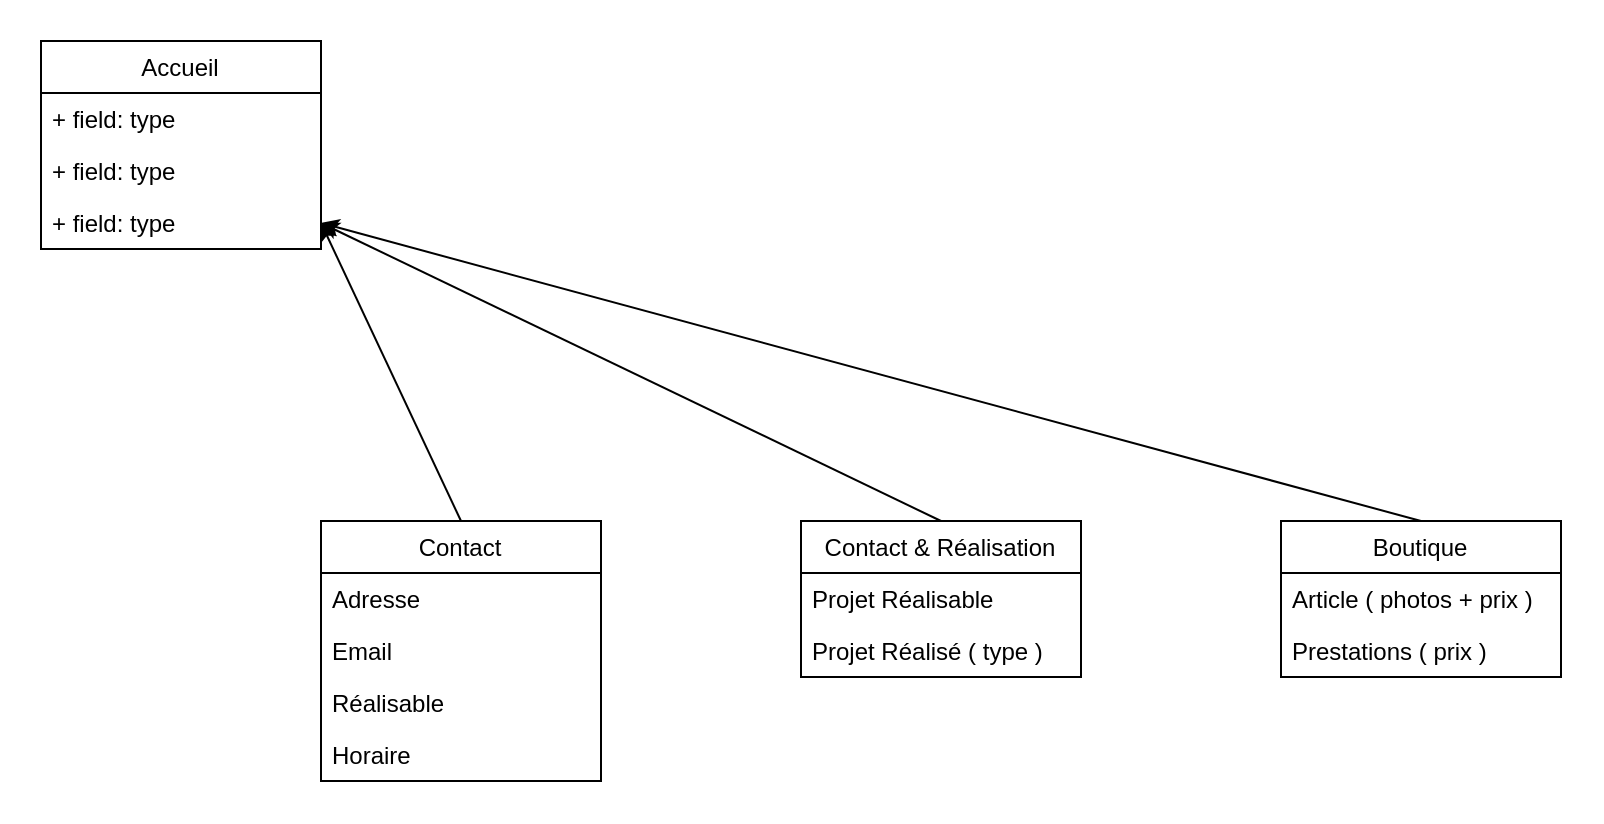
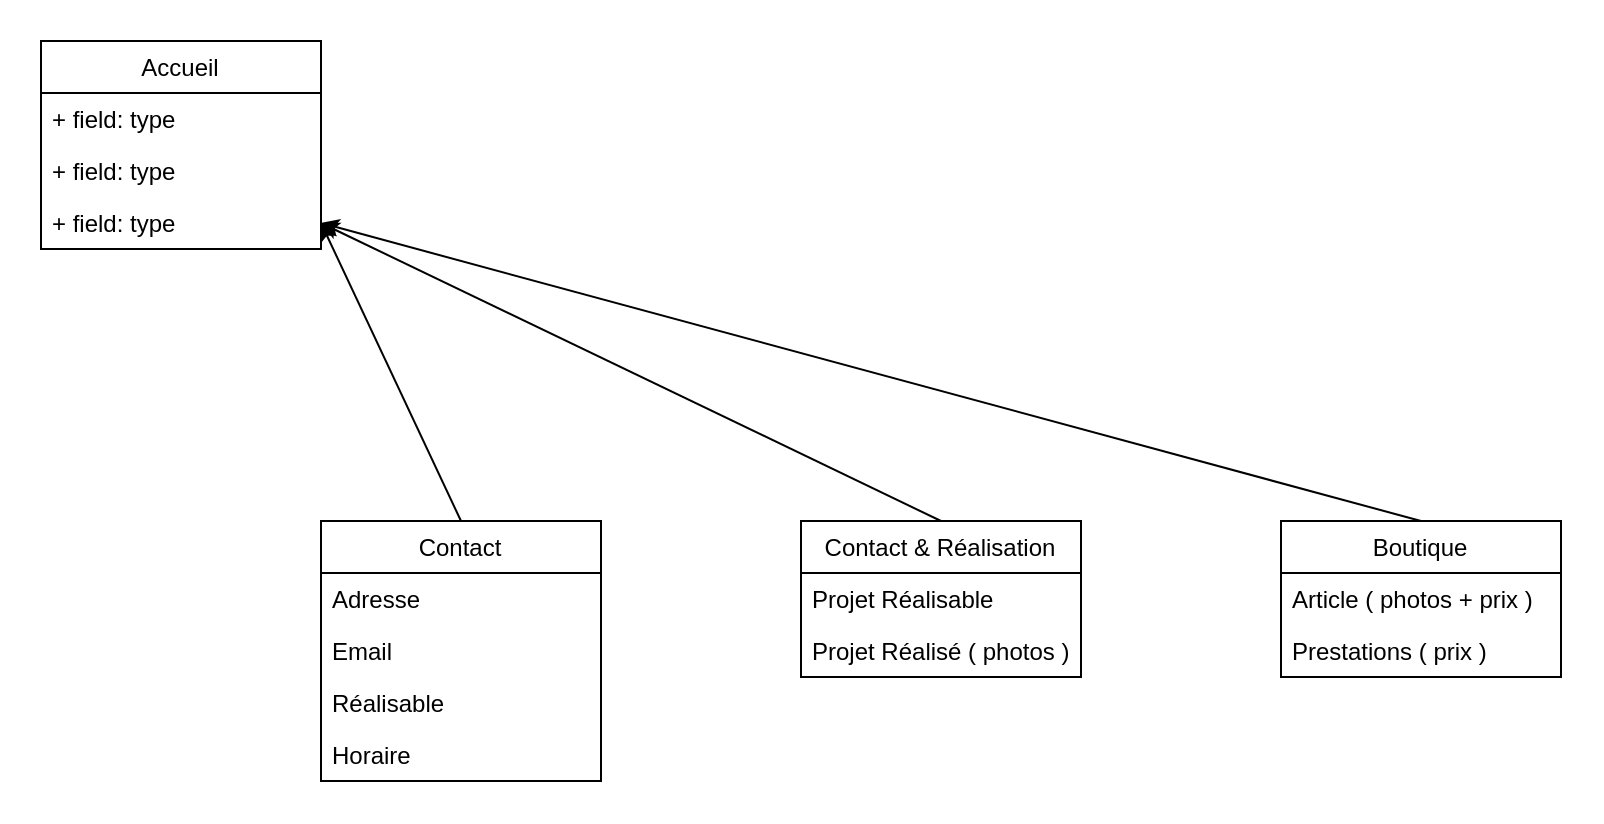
(948, 652) -> (961, 652)
